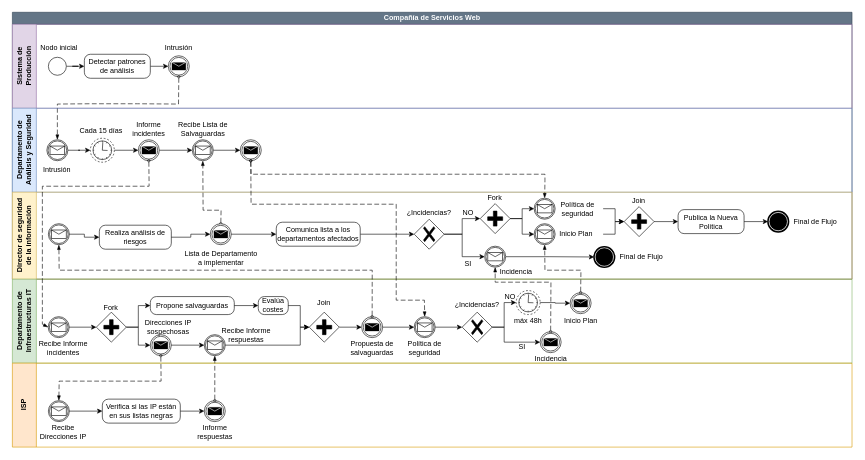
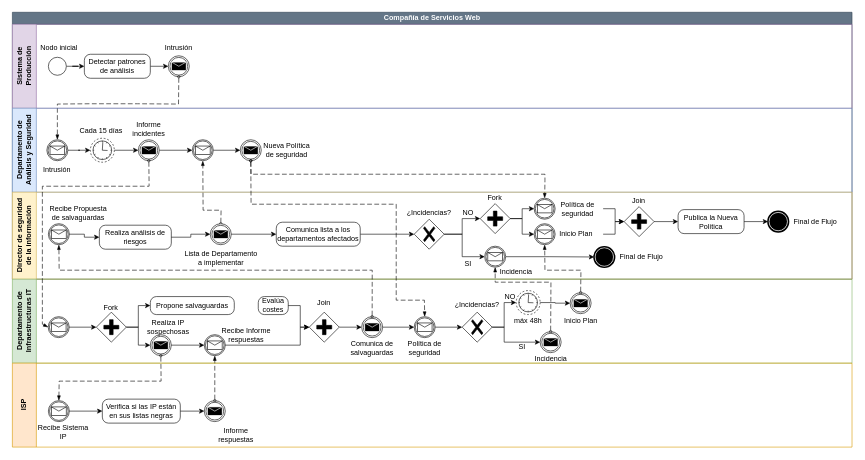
(203, 129) -> none
none -> (287, 150)
none -> (78, 213)
(244, 306) -> none
(168, 327) -> (168, 327)
(63, 348) -> none
(372, 348) -> (372, 348)
(63, 432) -> (63, 432)
(215, 432) -> (236, 435)
